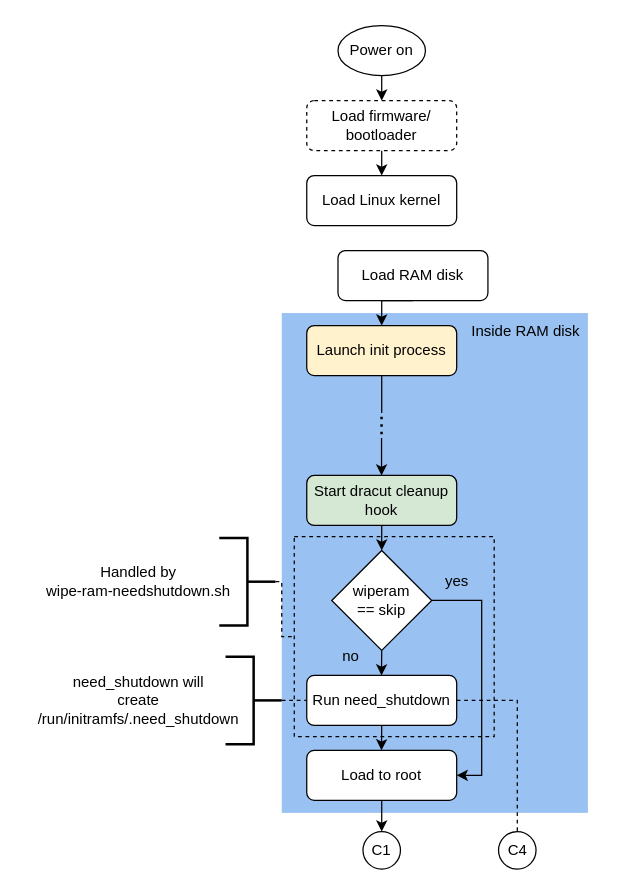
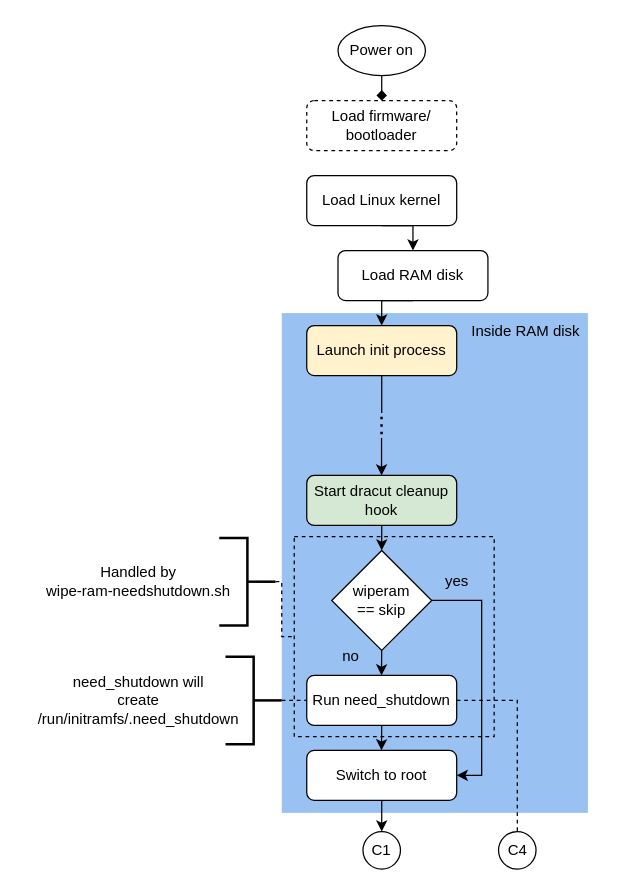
(382, 90) -> (382, 89)
(382, 159) -> none
none -> (413, 233)
(382, 776) -> (382, 776)
